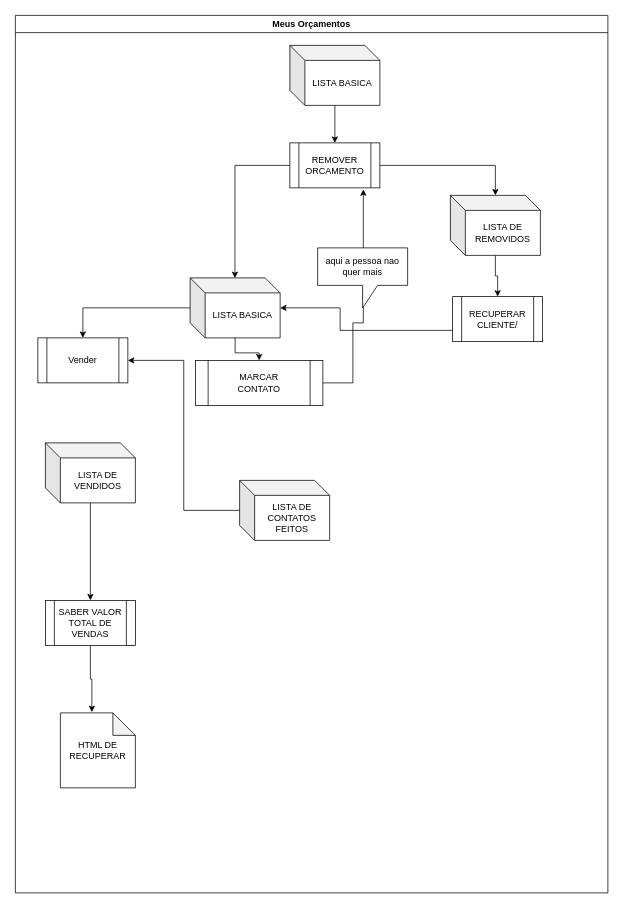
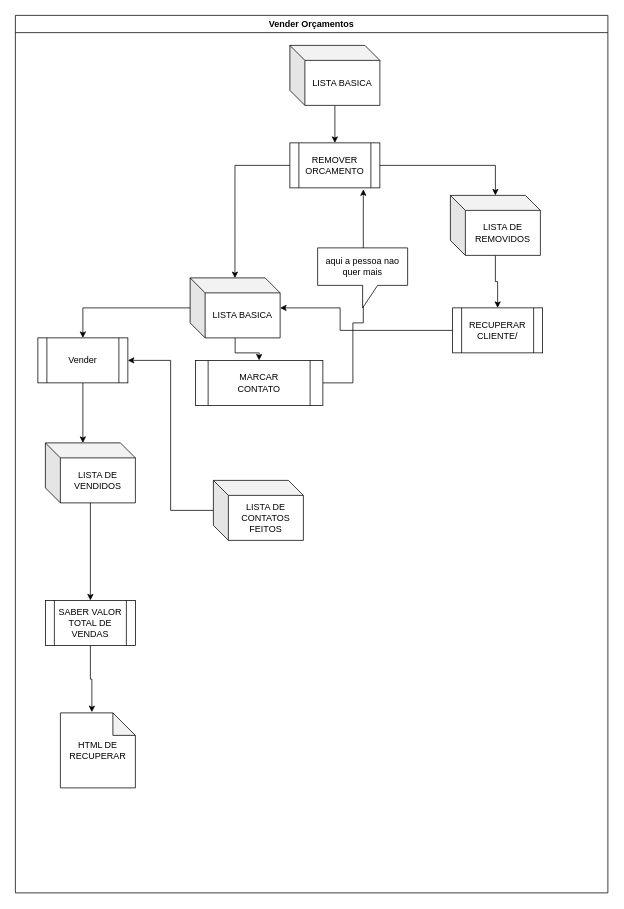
(312, 24) -> (312, 24)
(498, 319) -> (498, 330)
none -> (83, 436)
(285, 510) -> (258, 510)
